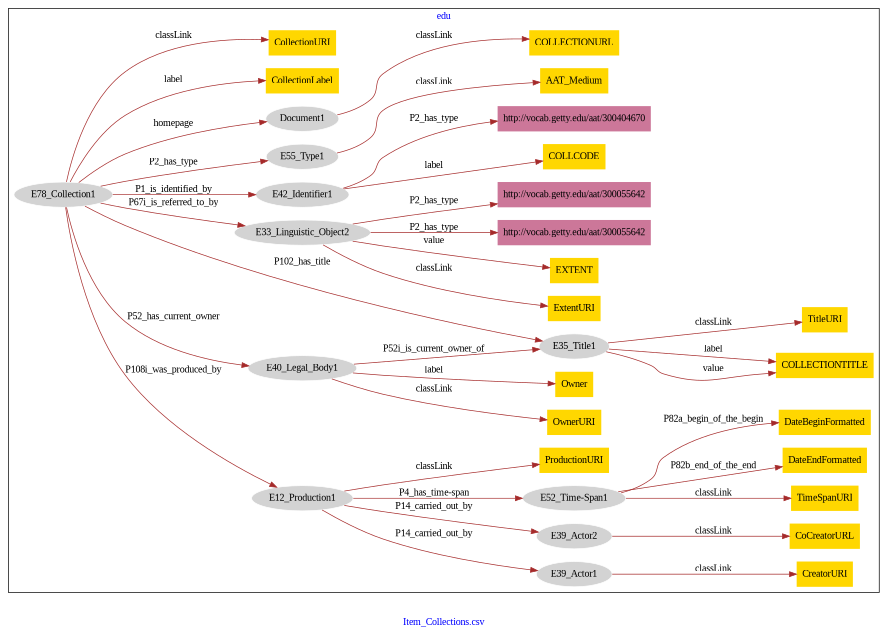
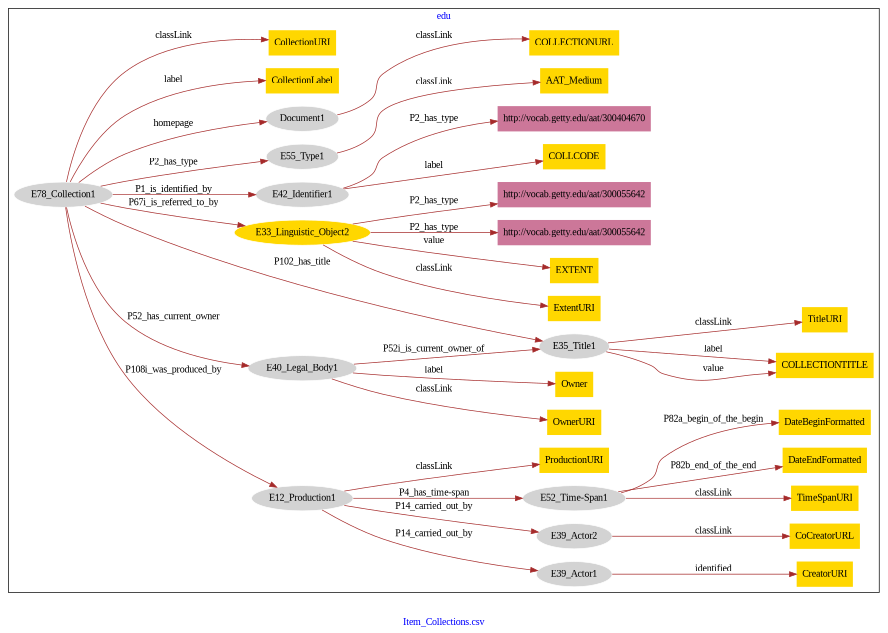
(302, 233) -> (302, 233)
(713, 569) -> (713, 569)
